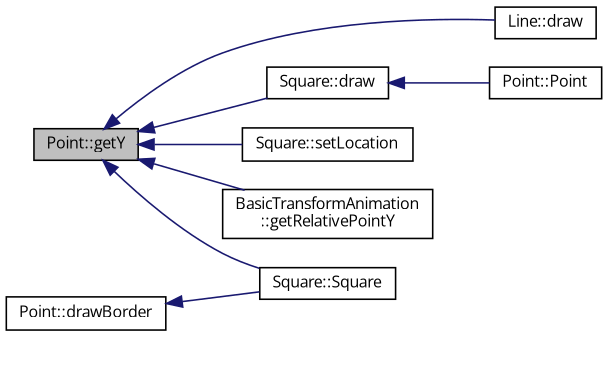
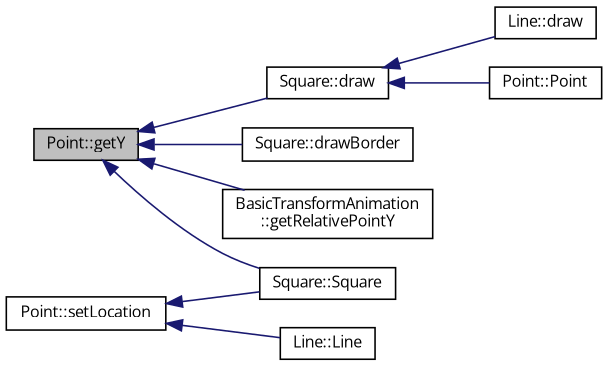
(295, 34) -> (447, 50)
(328, 144) -> (328, 144)
(86, 313) -> (86, 313)
none -> (328, 343)
